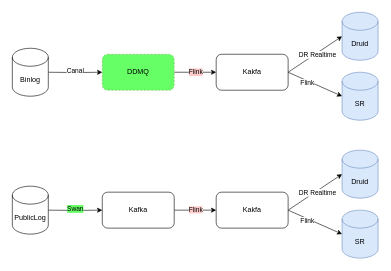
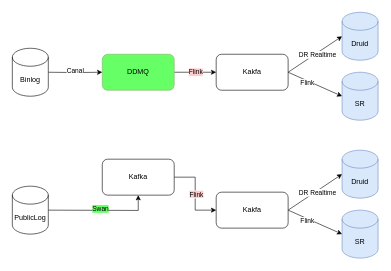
(138, 72) -> (138, 72)
(138, 210) -> (138, 177)
